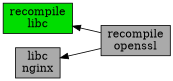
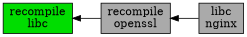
(85, 52) -> (189, 18)
